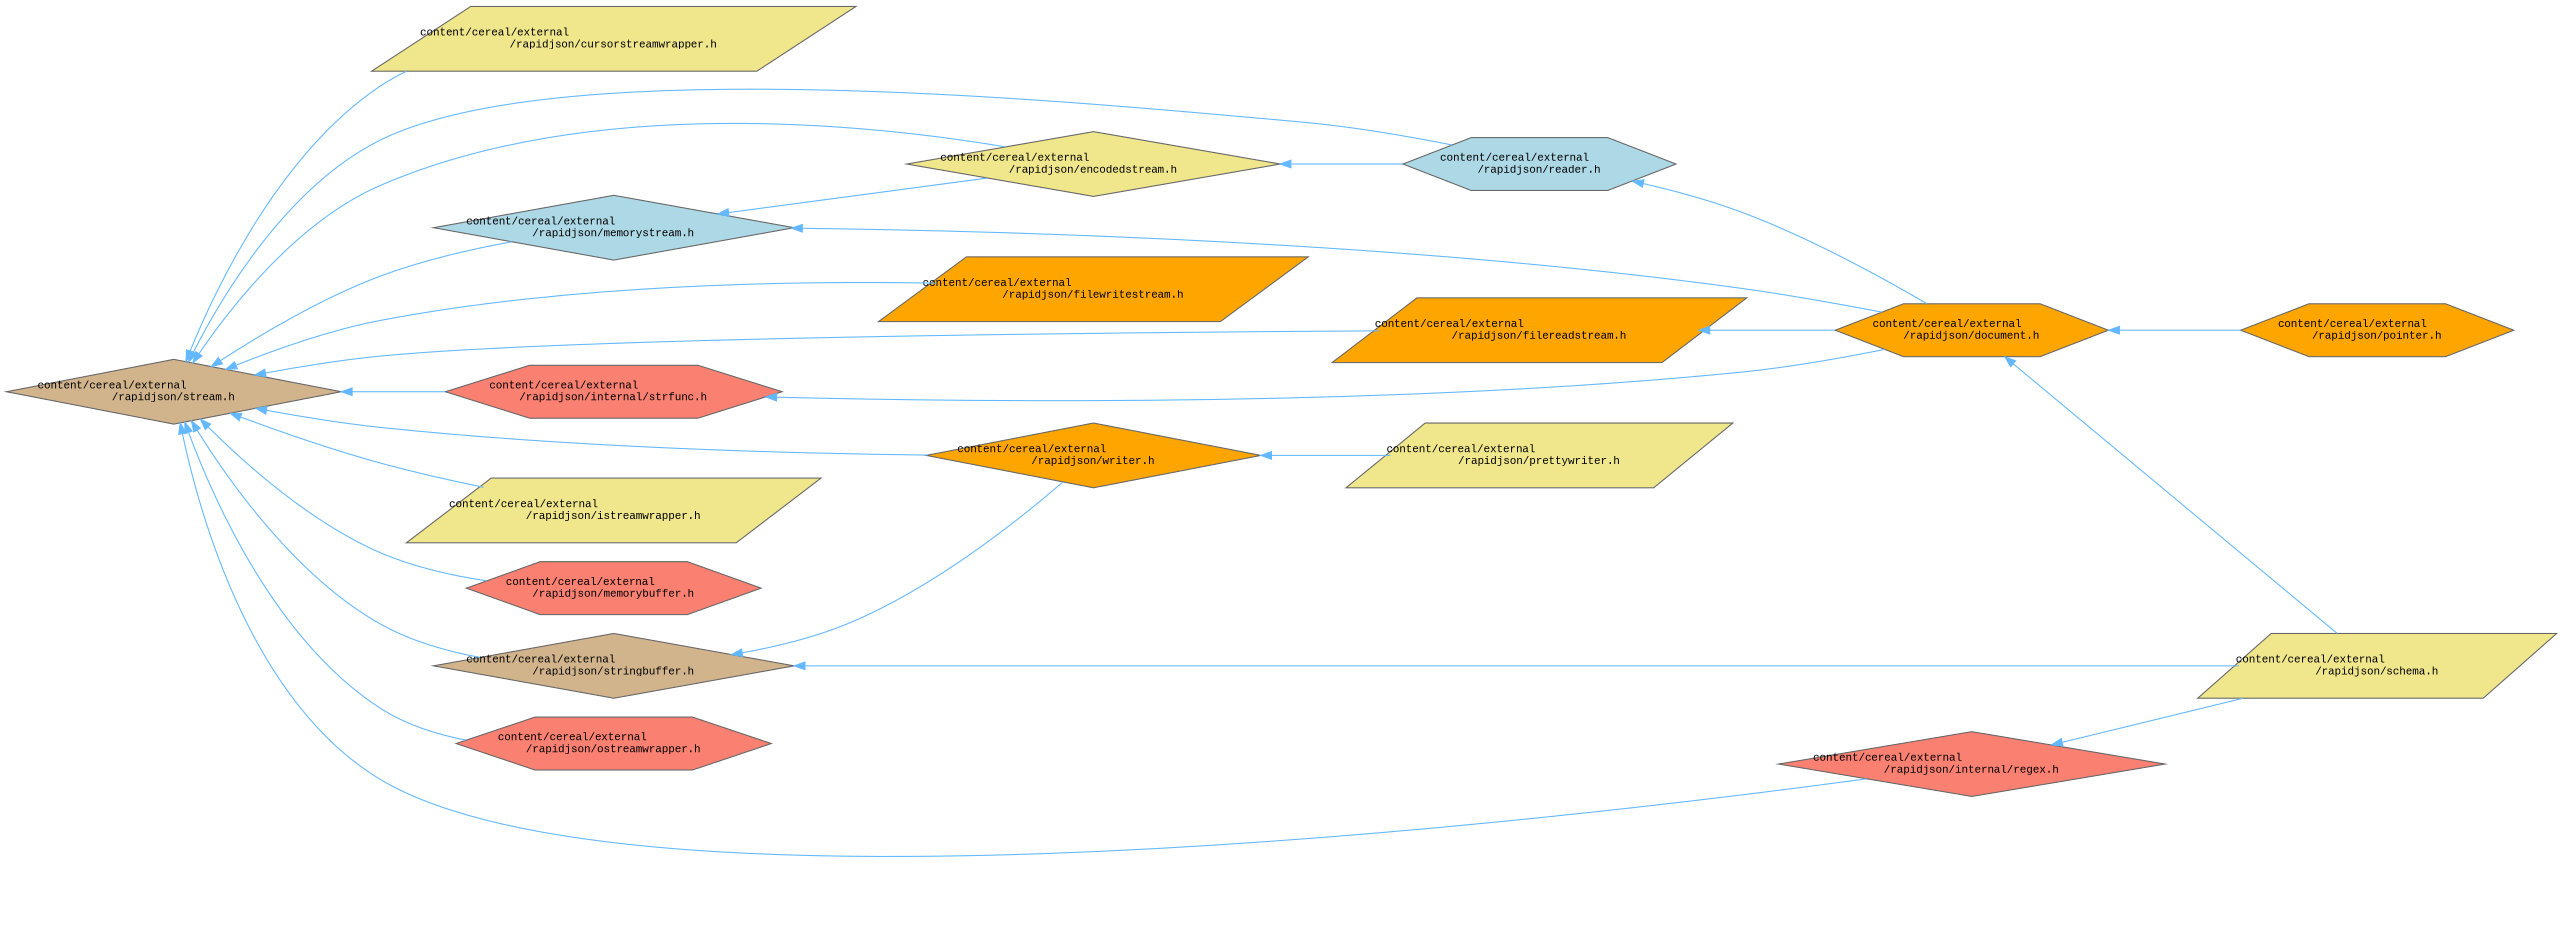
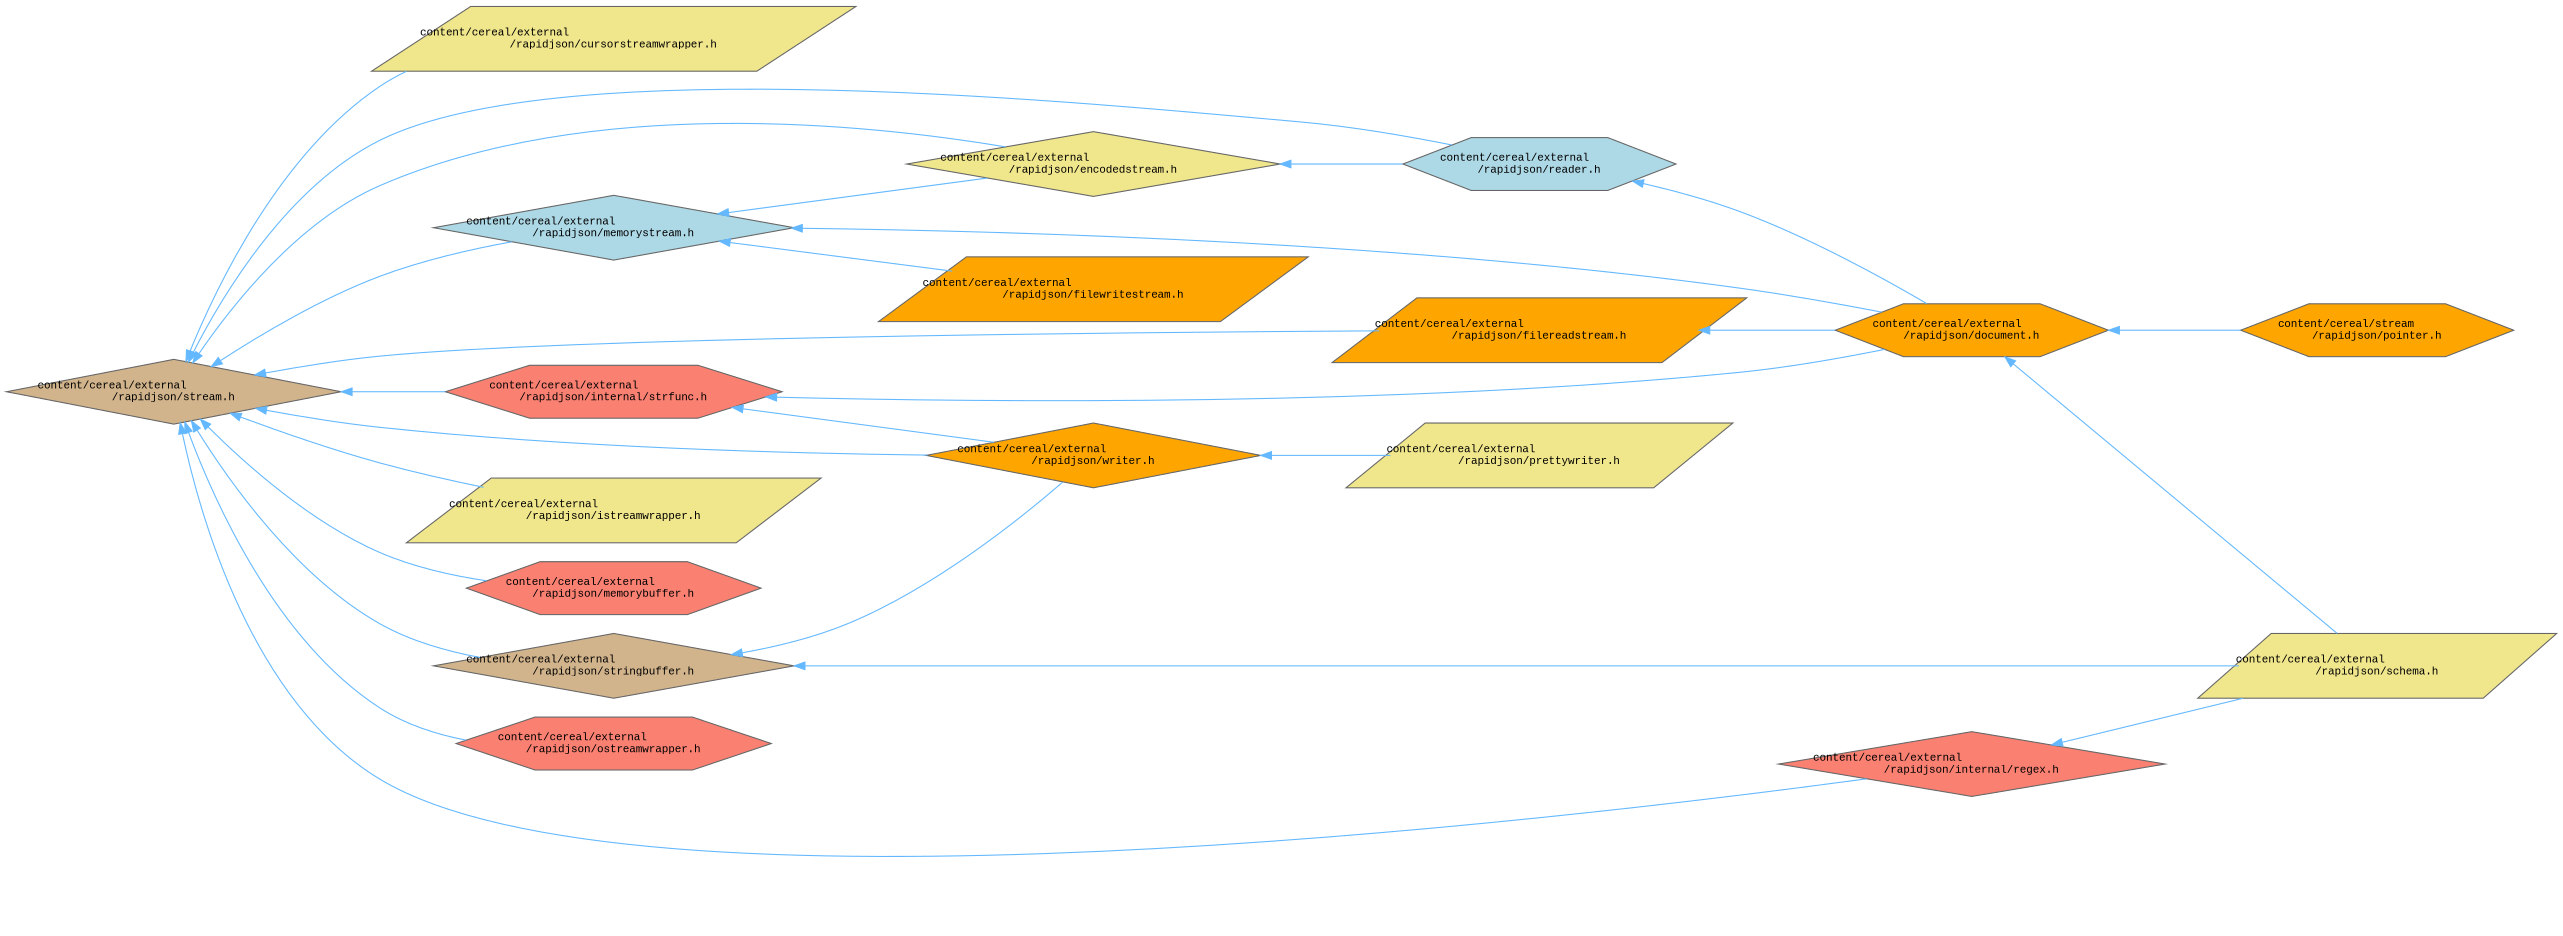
(582, 294) -> (841, 257)
(2377, 330) -> (2377, 330)
none -> (869, 426)
